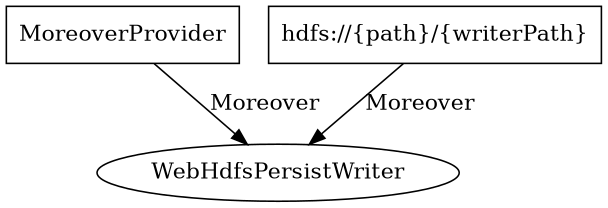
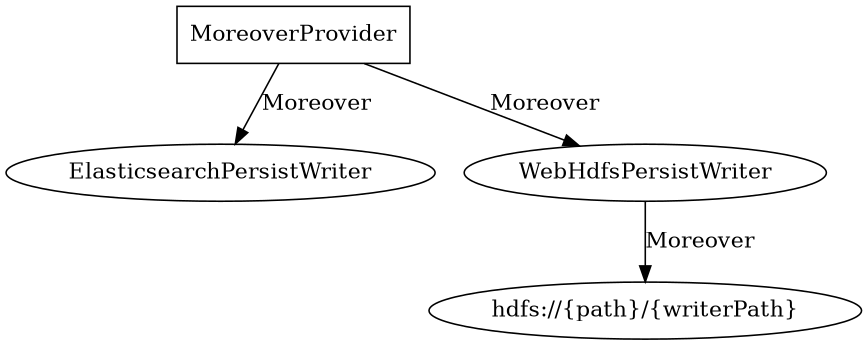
(435, 35) -> (645, 311)
(362, 99) -> (645, 234)
none -> (221, 173)
